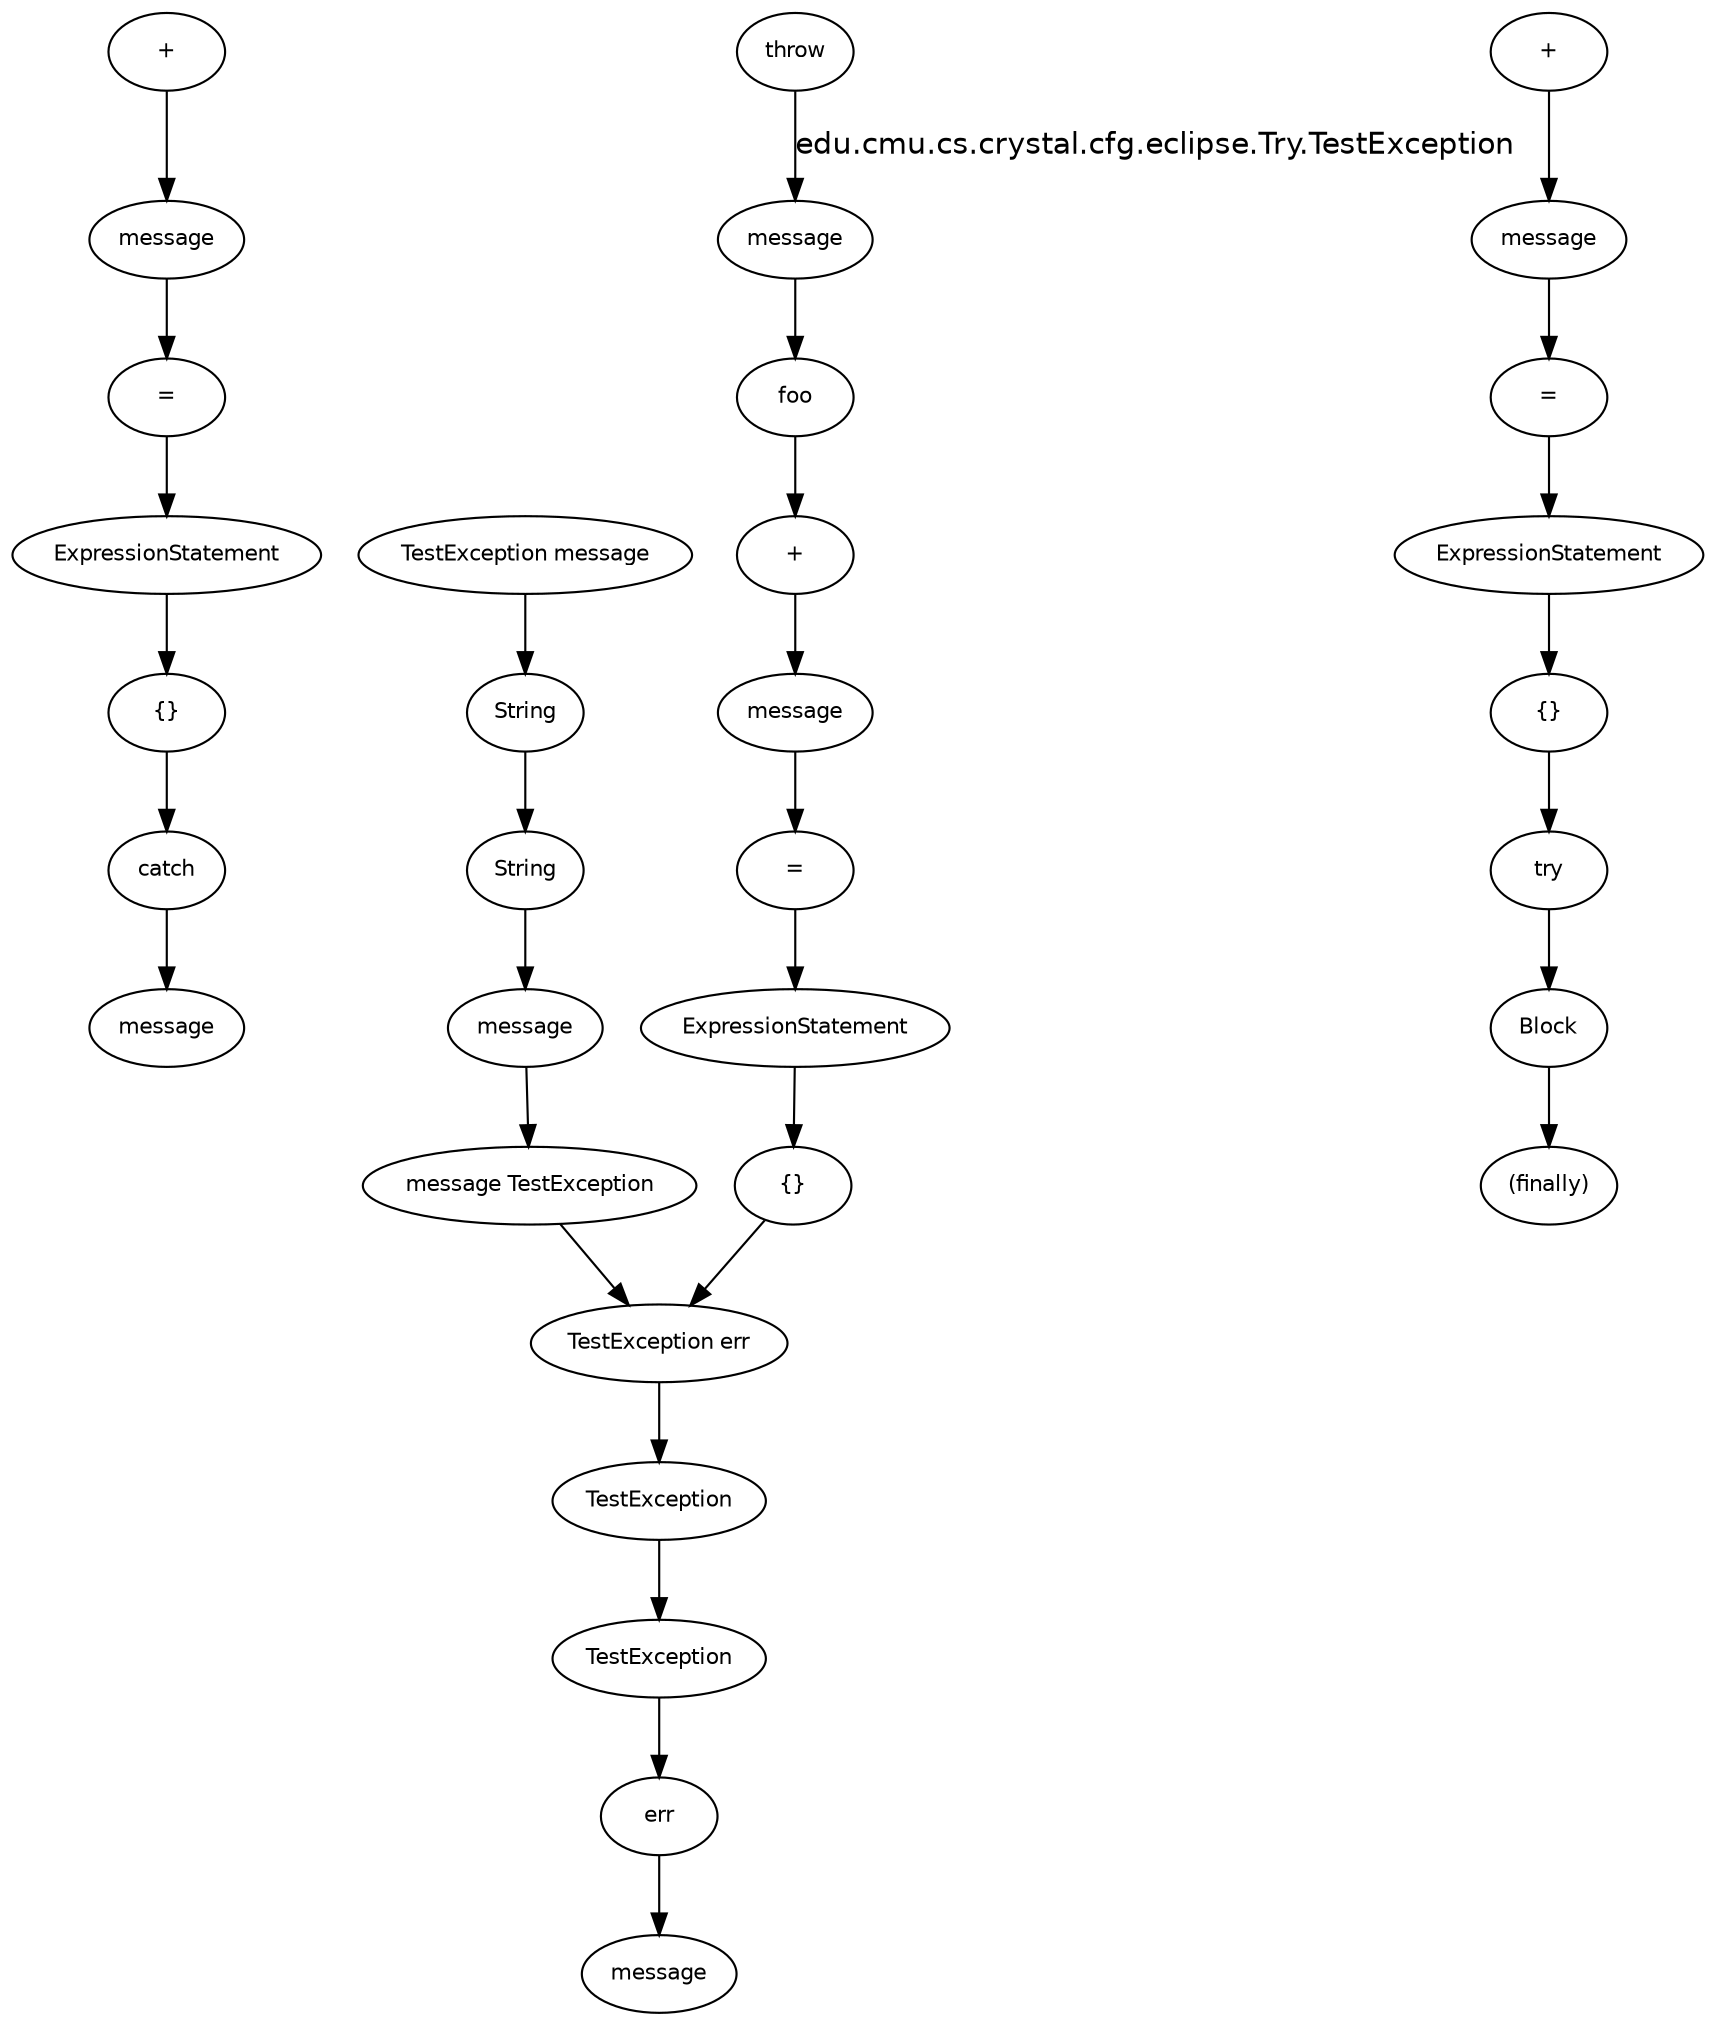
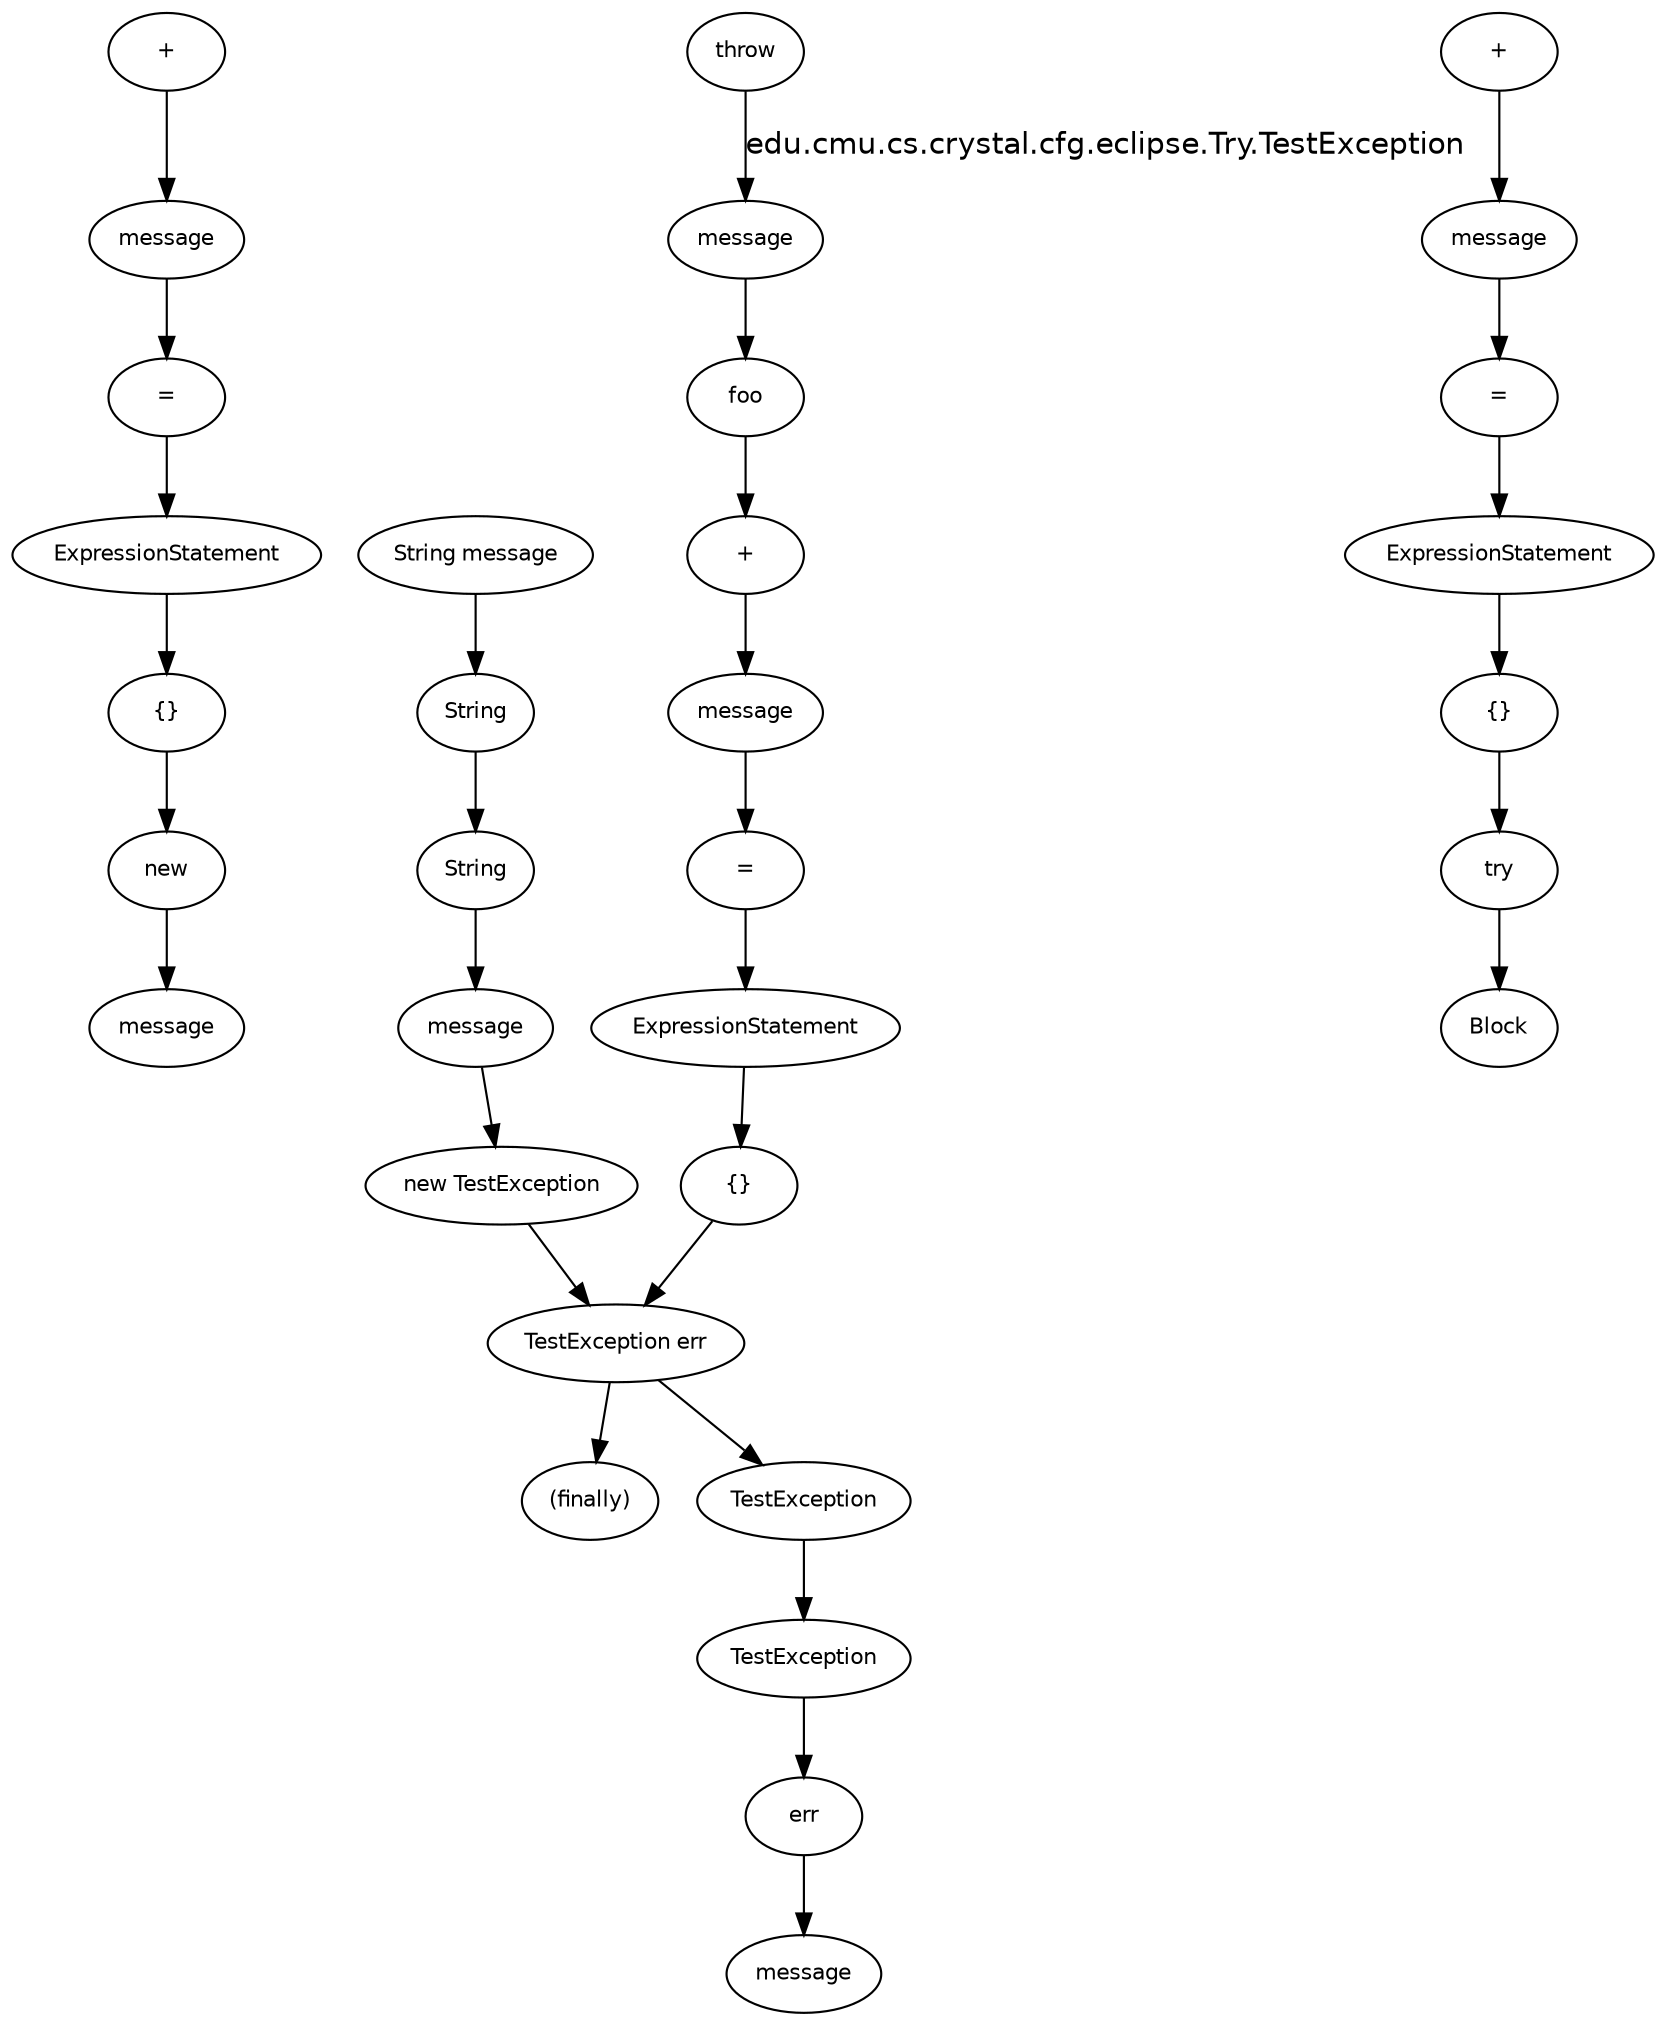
(525, 555) -> (476, 555)
(167, 870) -> (167, 870)
(1549, 1096) -> (605, 1412)
(530, 1186) -> (502, 1186)
